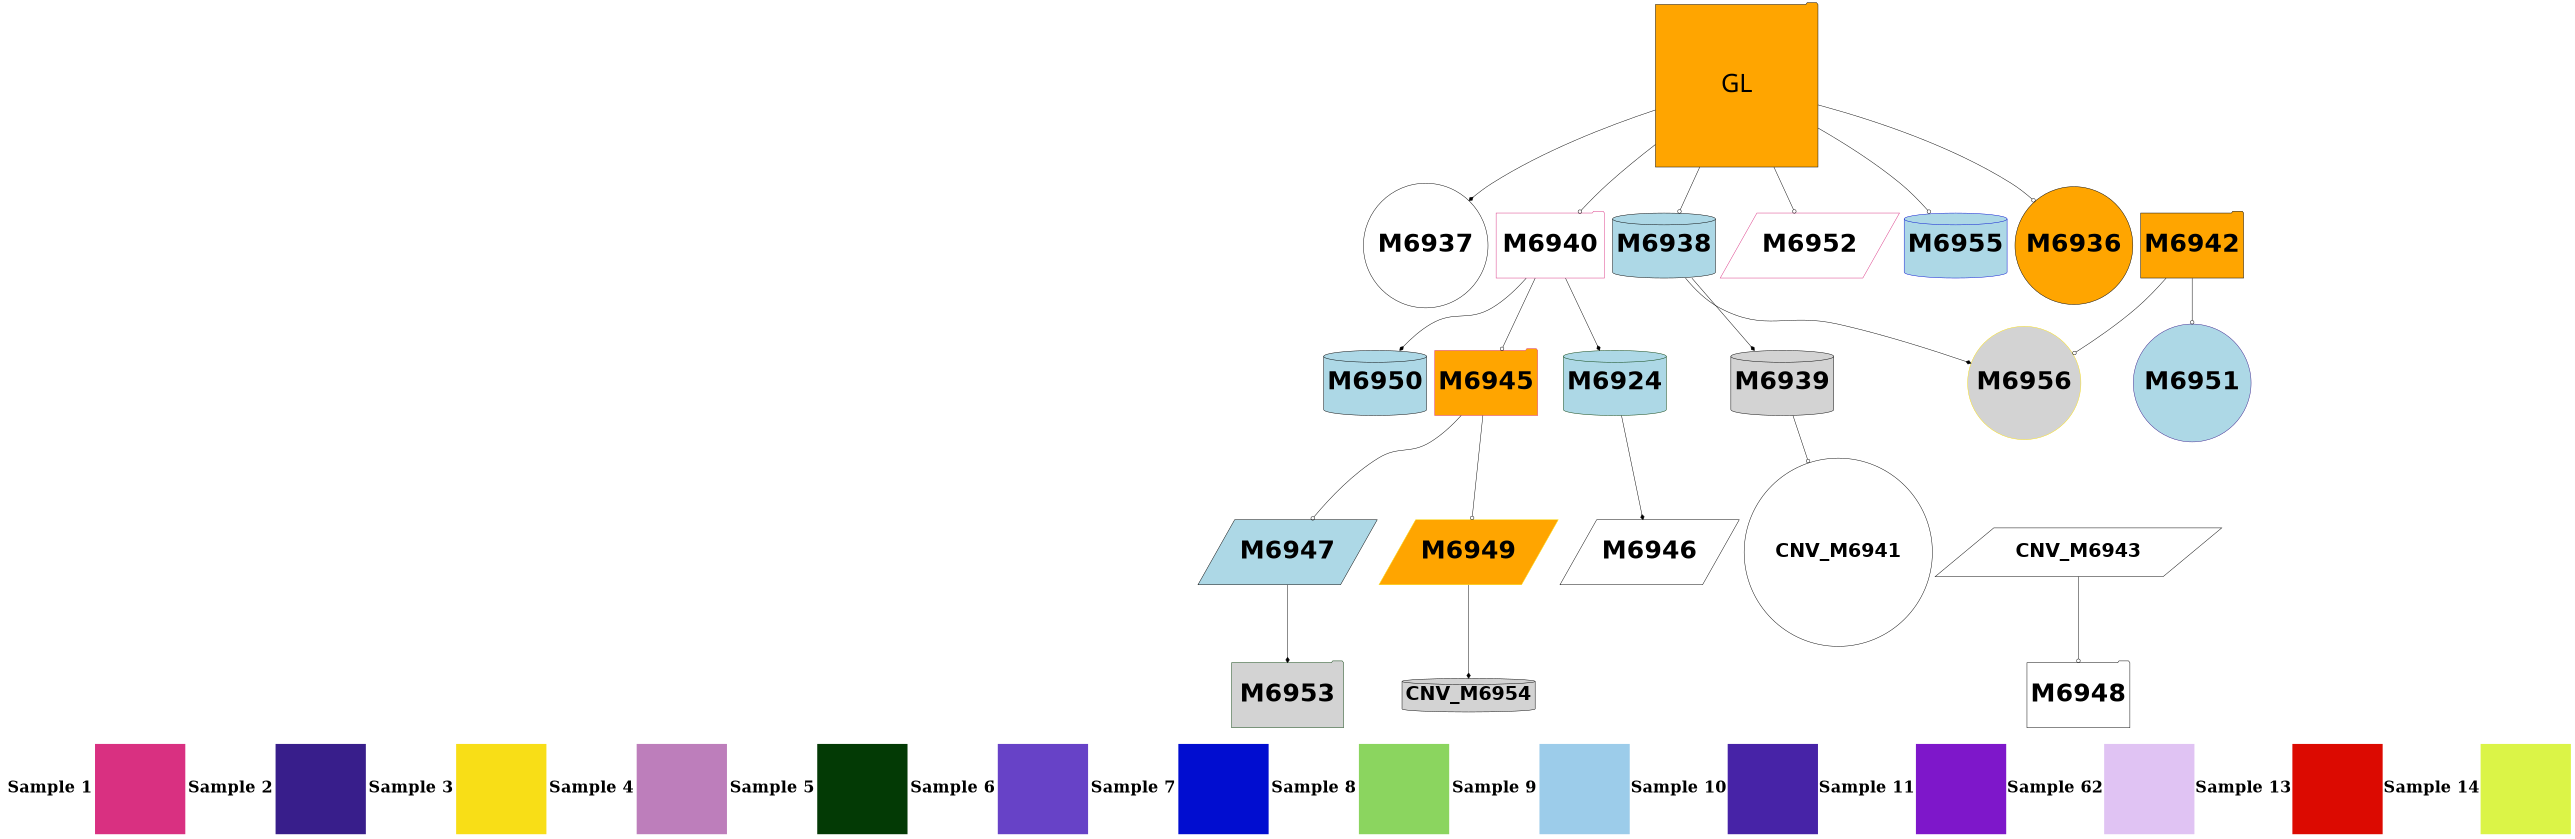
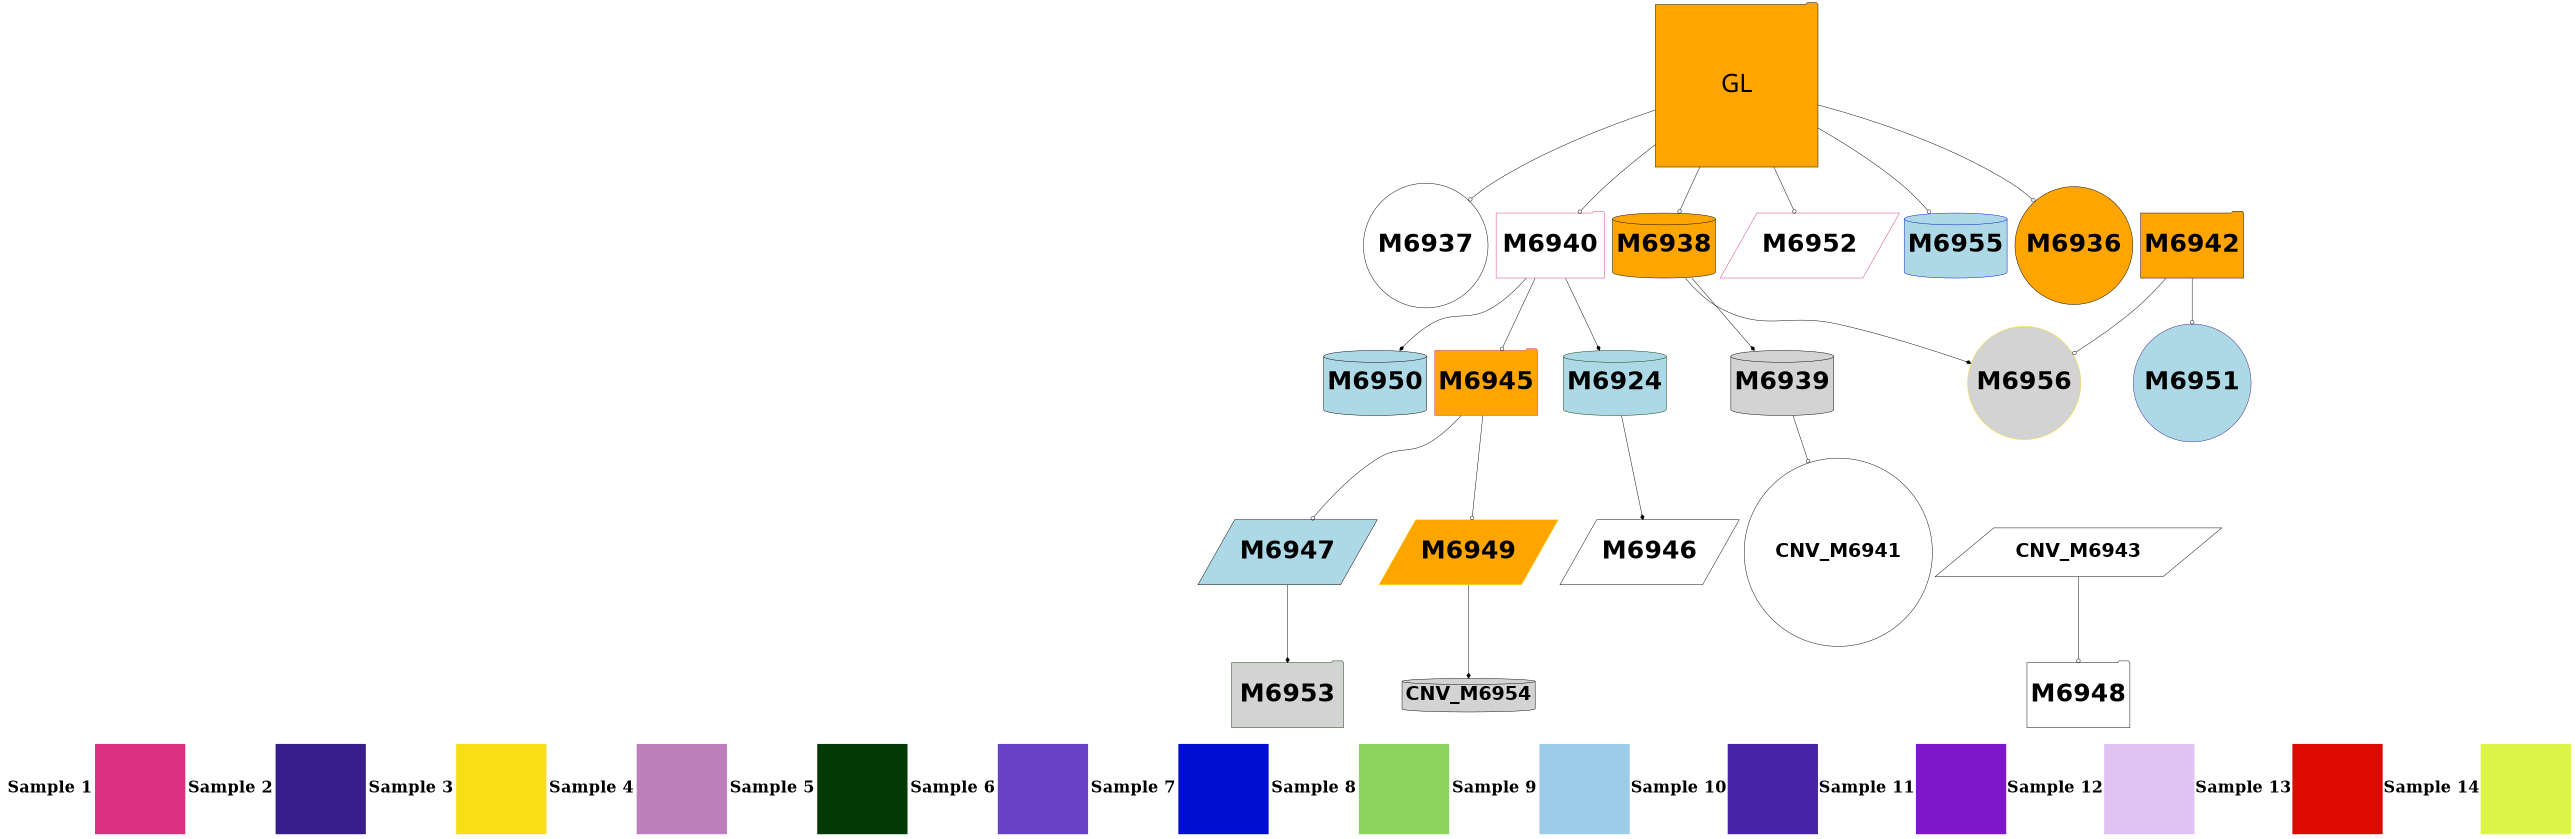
(1560, 147) -> (1560, 147)
(1664, 246) -> (1664, 246)
(2055, 788) -> (2055, 788)
